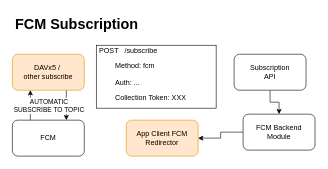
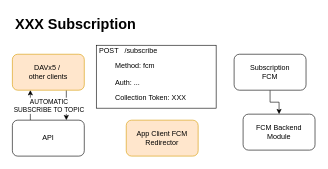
(45, 11) -> (45, 11)
(48, 72) -> (48, 72)
(270, 72) -> (270, 72)
(221, 136) -> none
(48, 138) -> (48, 138)
